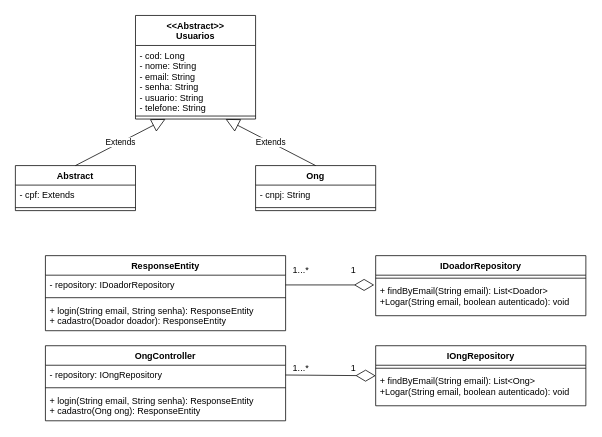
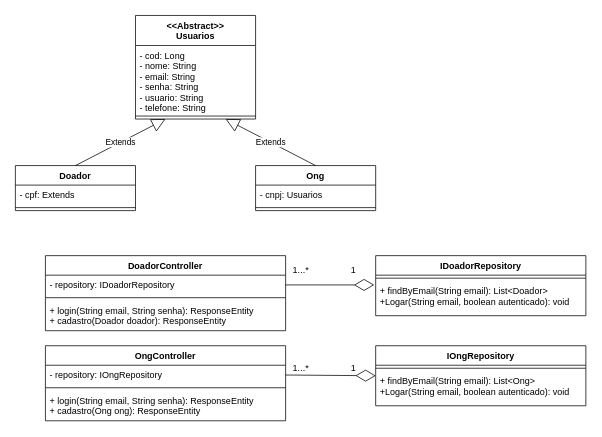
(75, 176) -> (75, 176)
(290, 195) -> (295, 195)
(165, 266) -> (165, 266)
